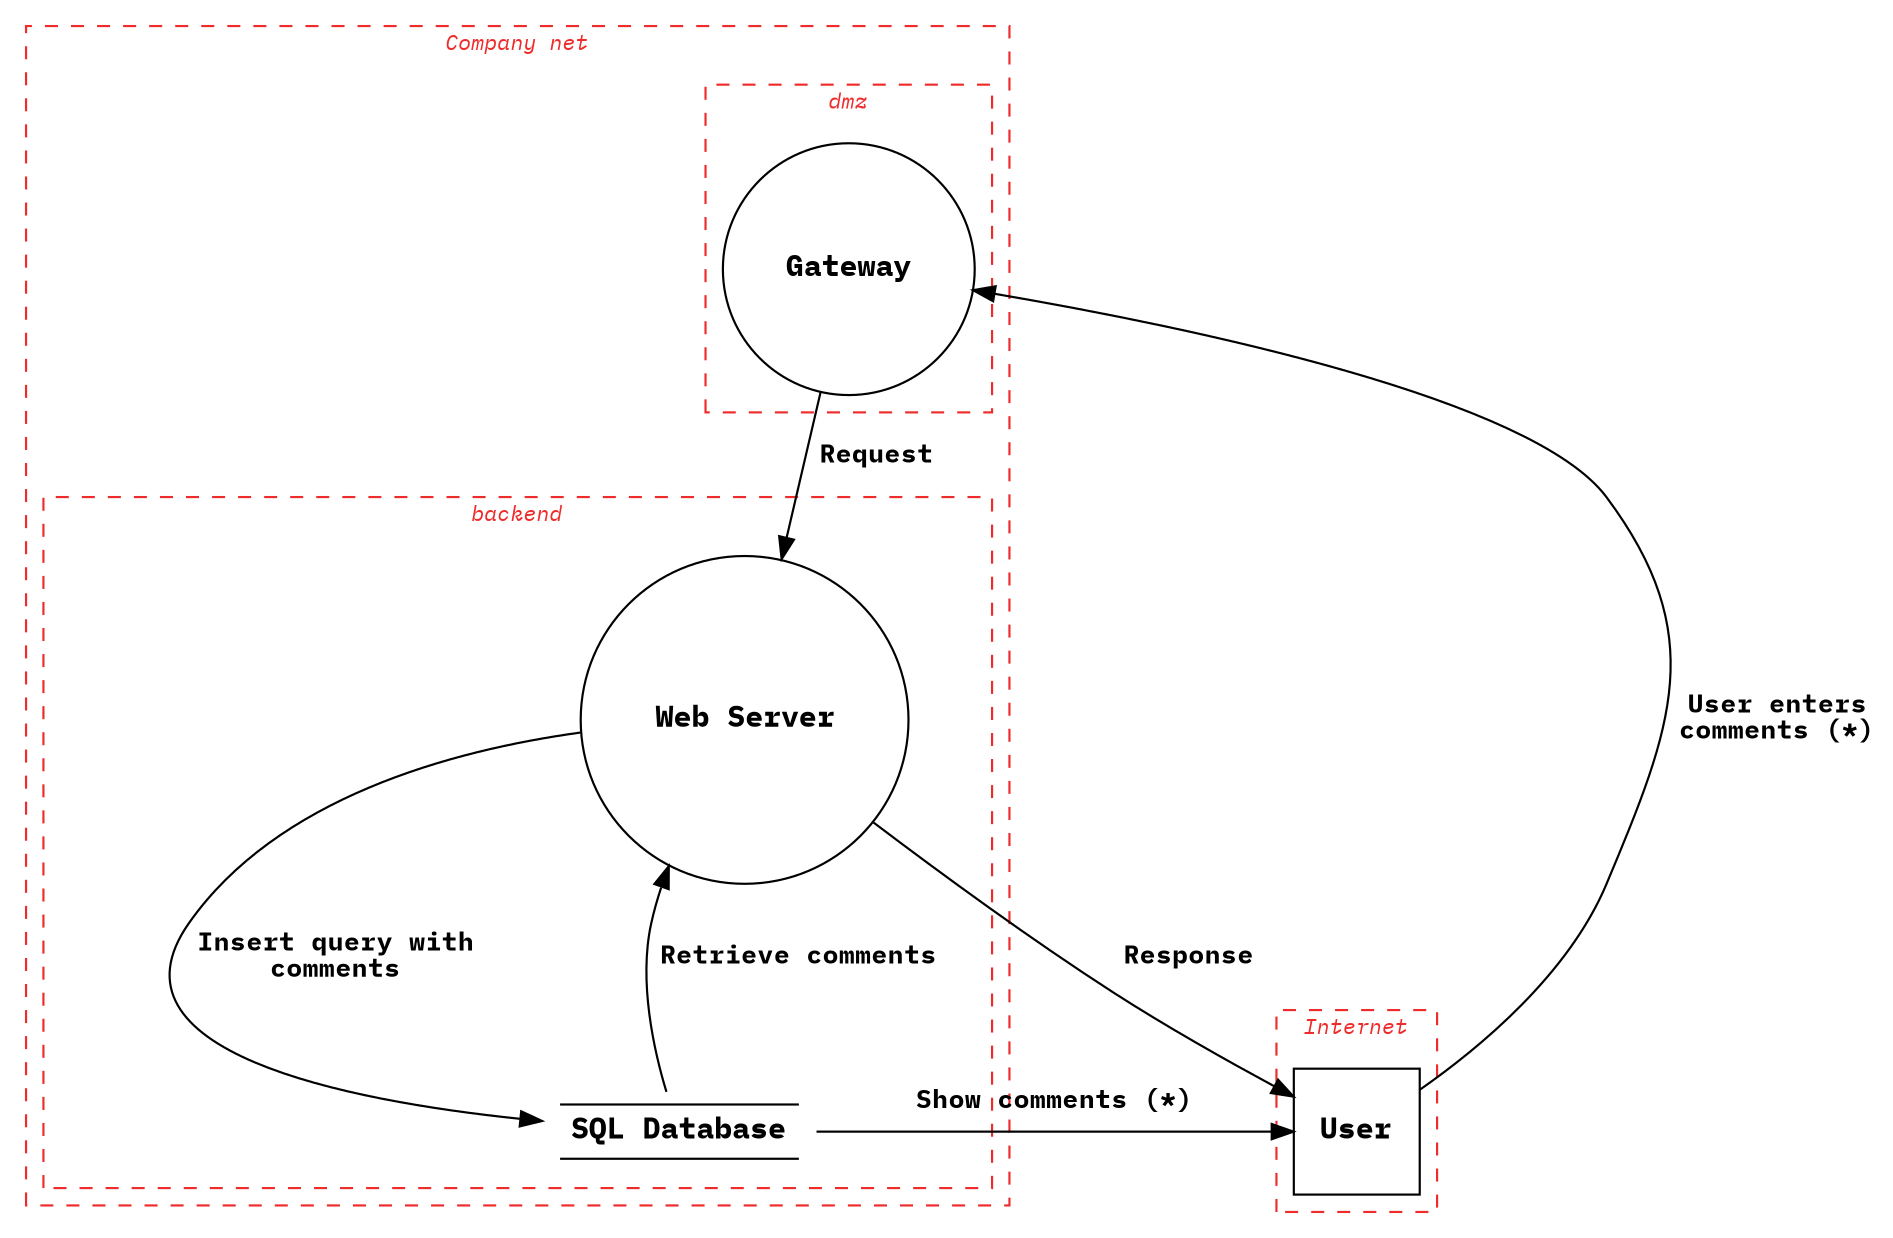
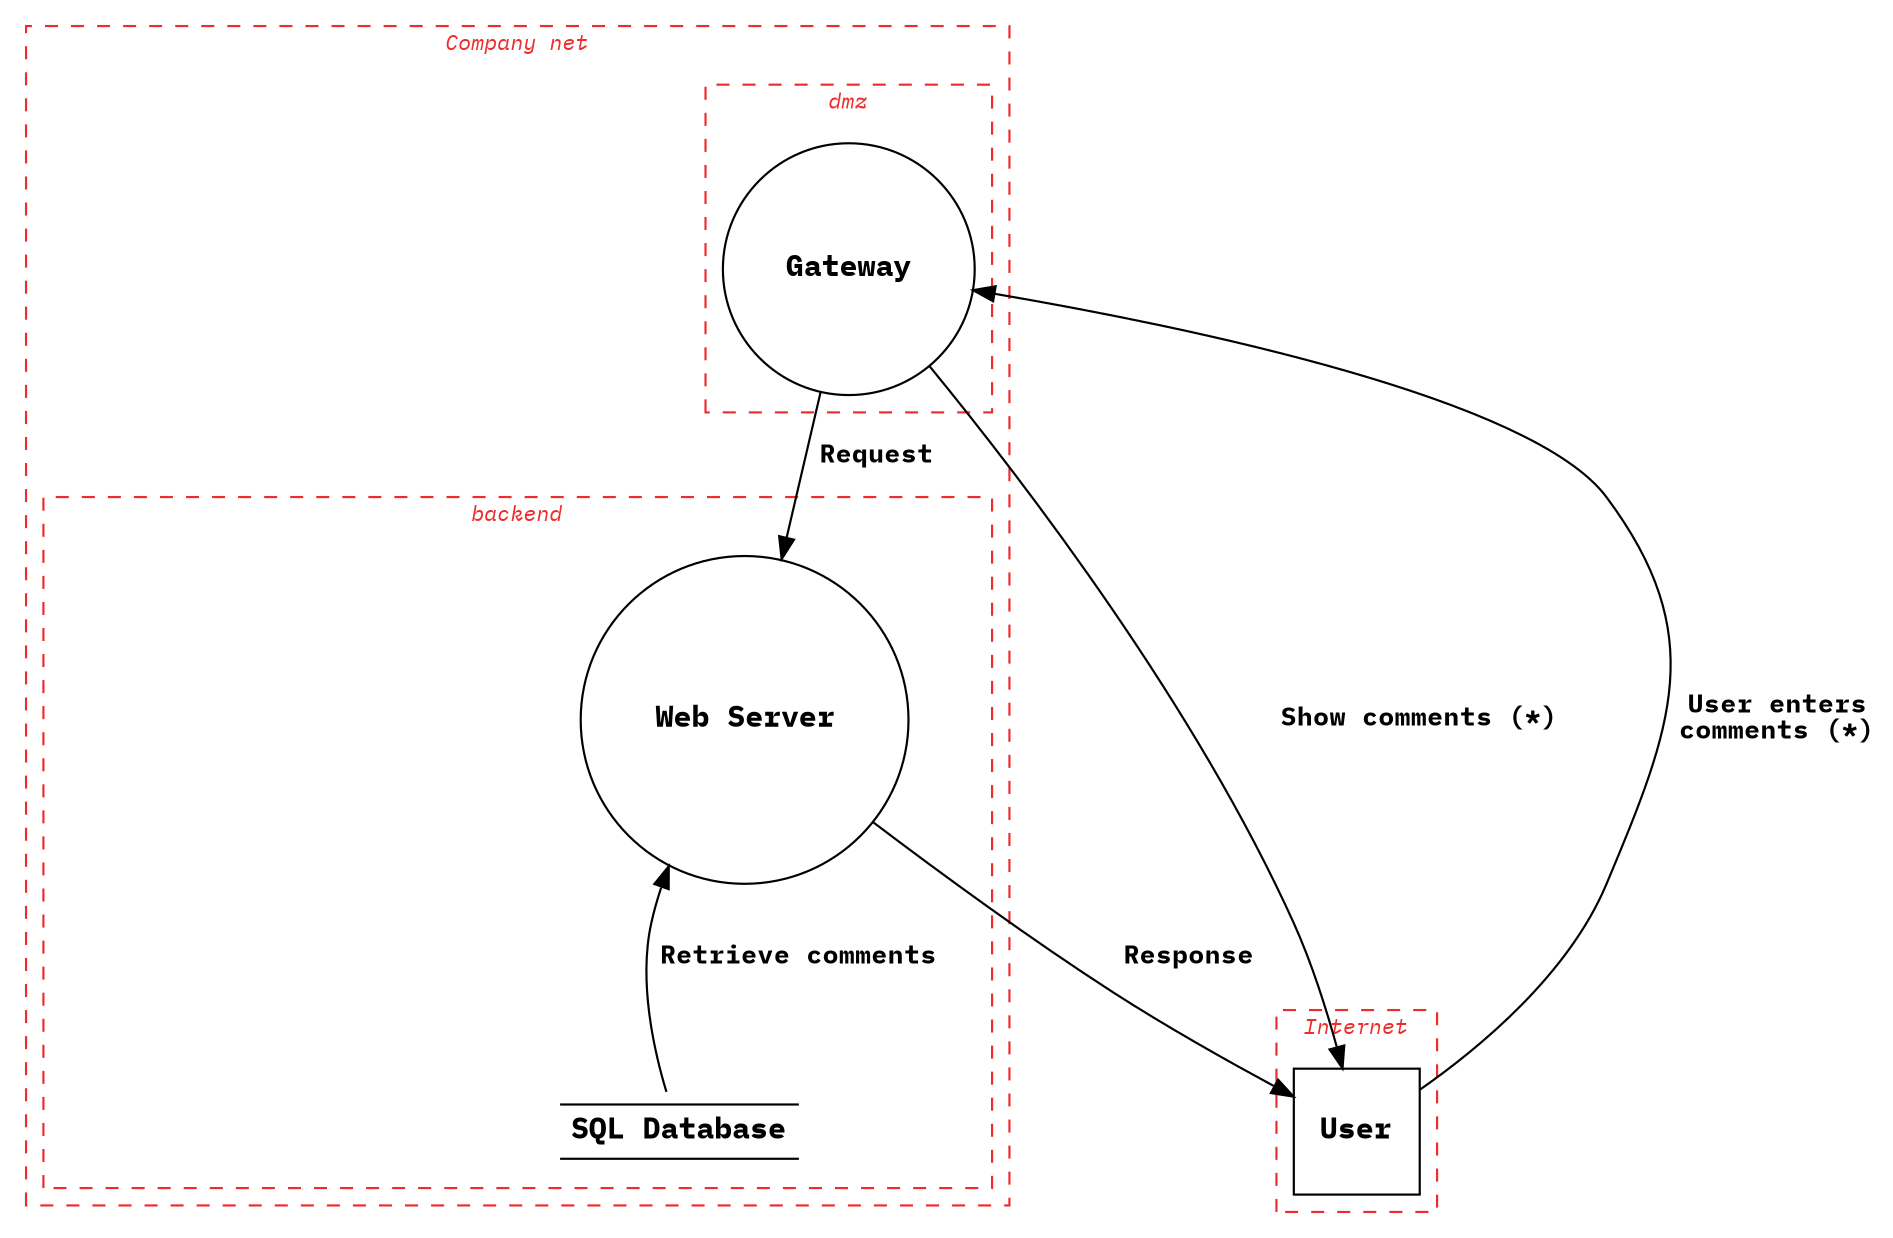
(187, 927) -> none
(1044, 1132) -> (1165, 689)
